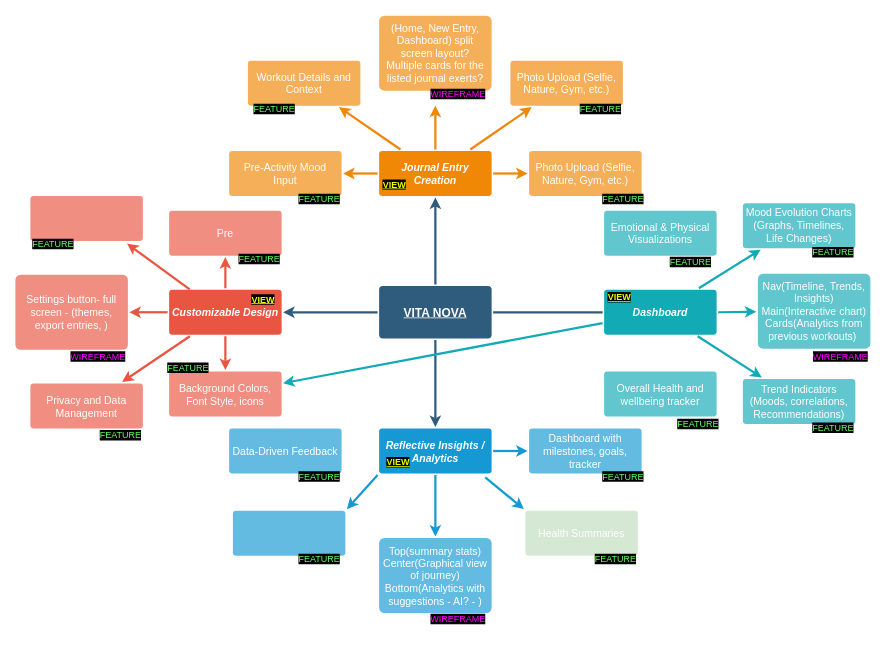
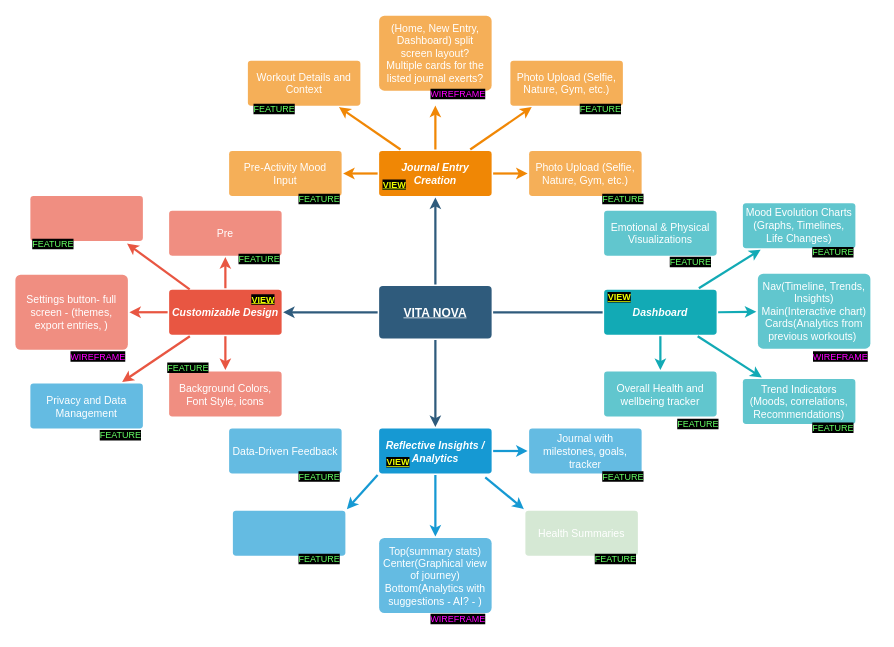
(447, 352) -> (660, 349)
(87, 406) -> (87, 406)
(585, 451) -> (585, 451)
